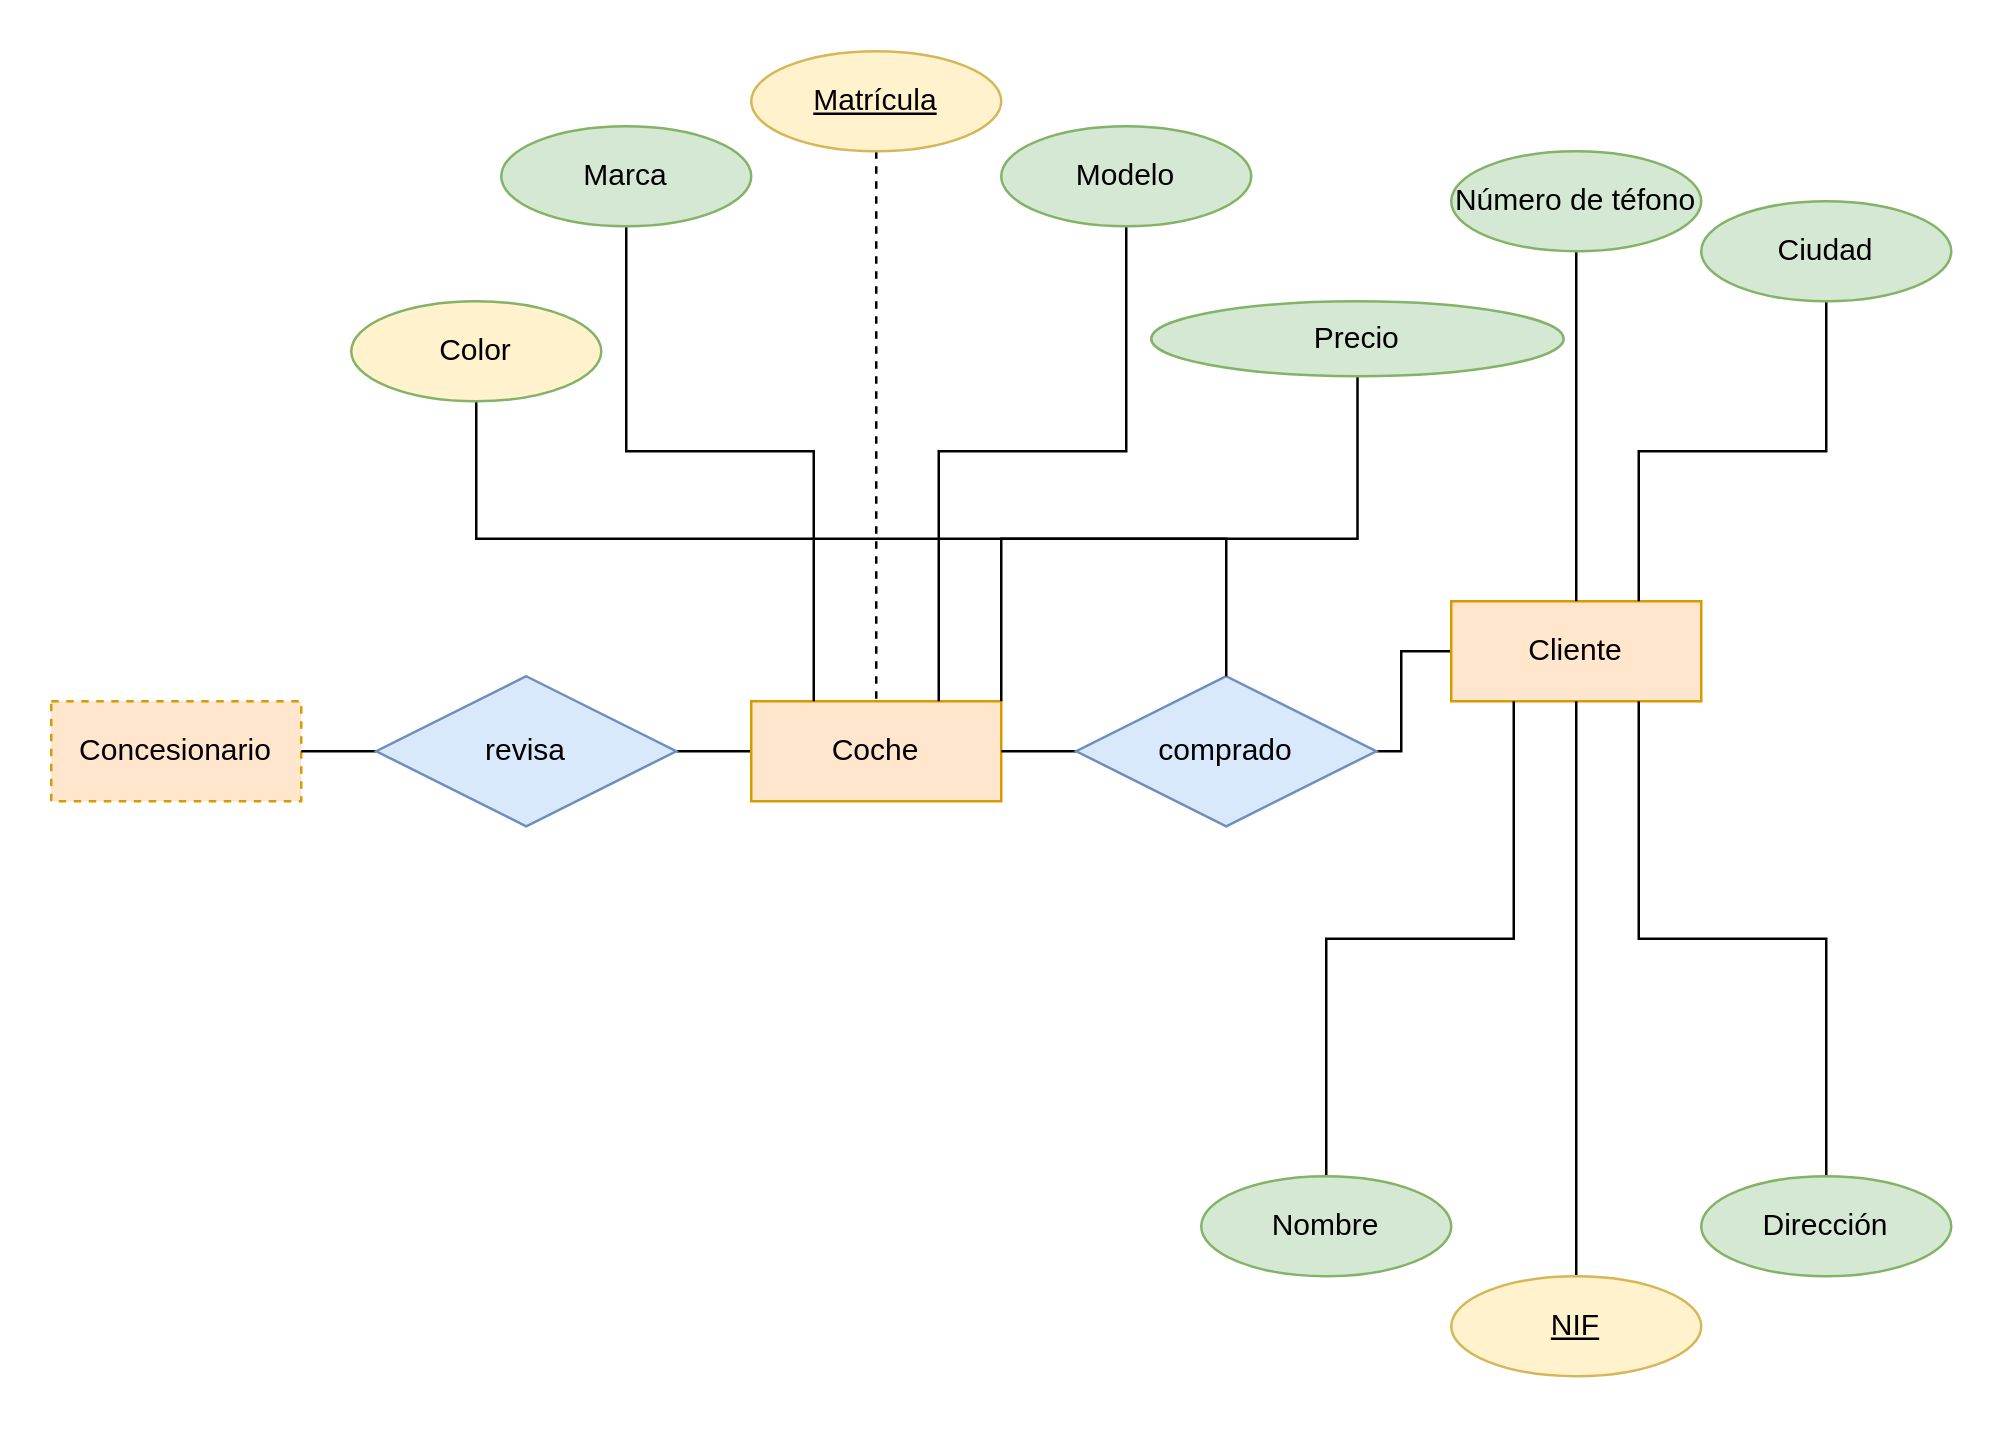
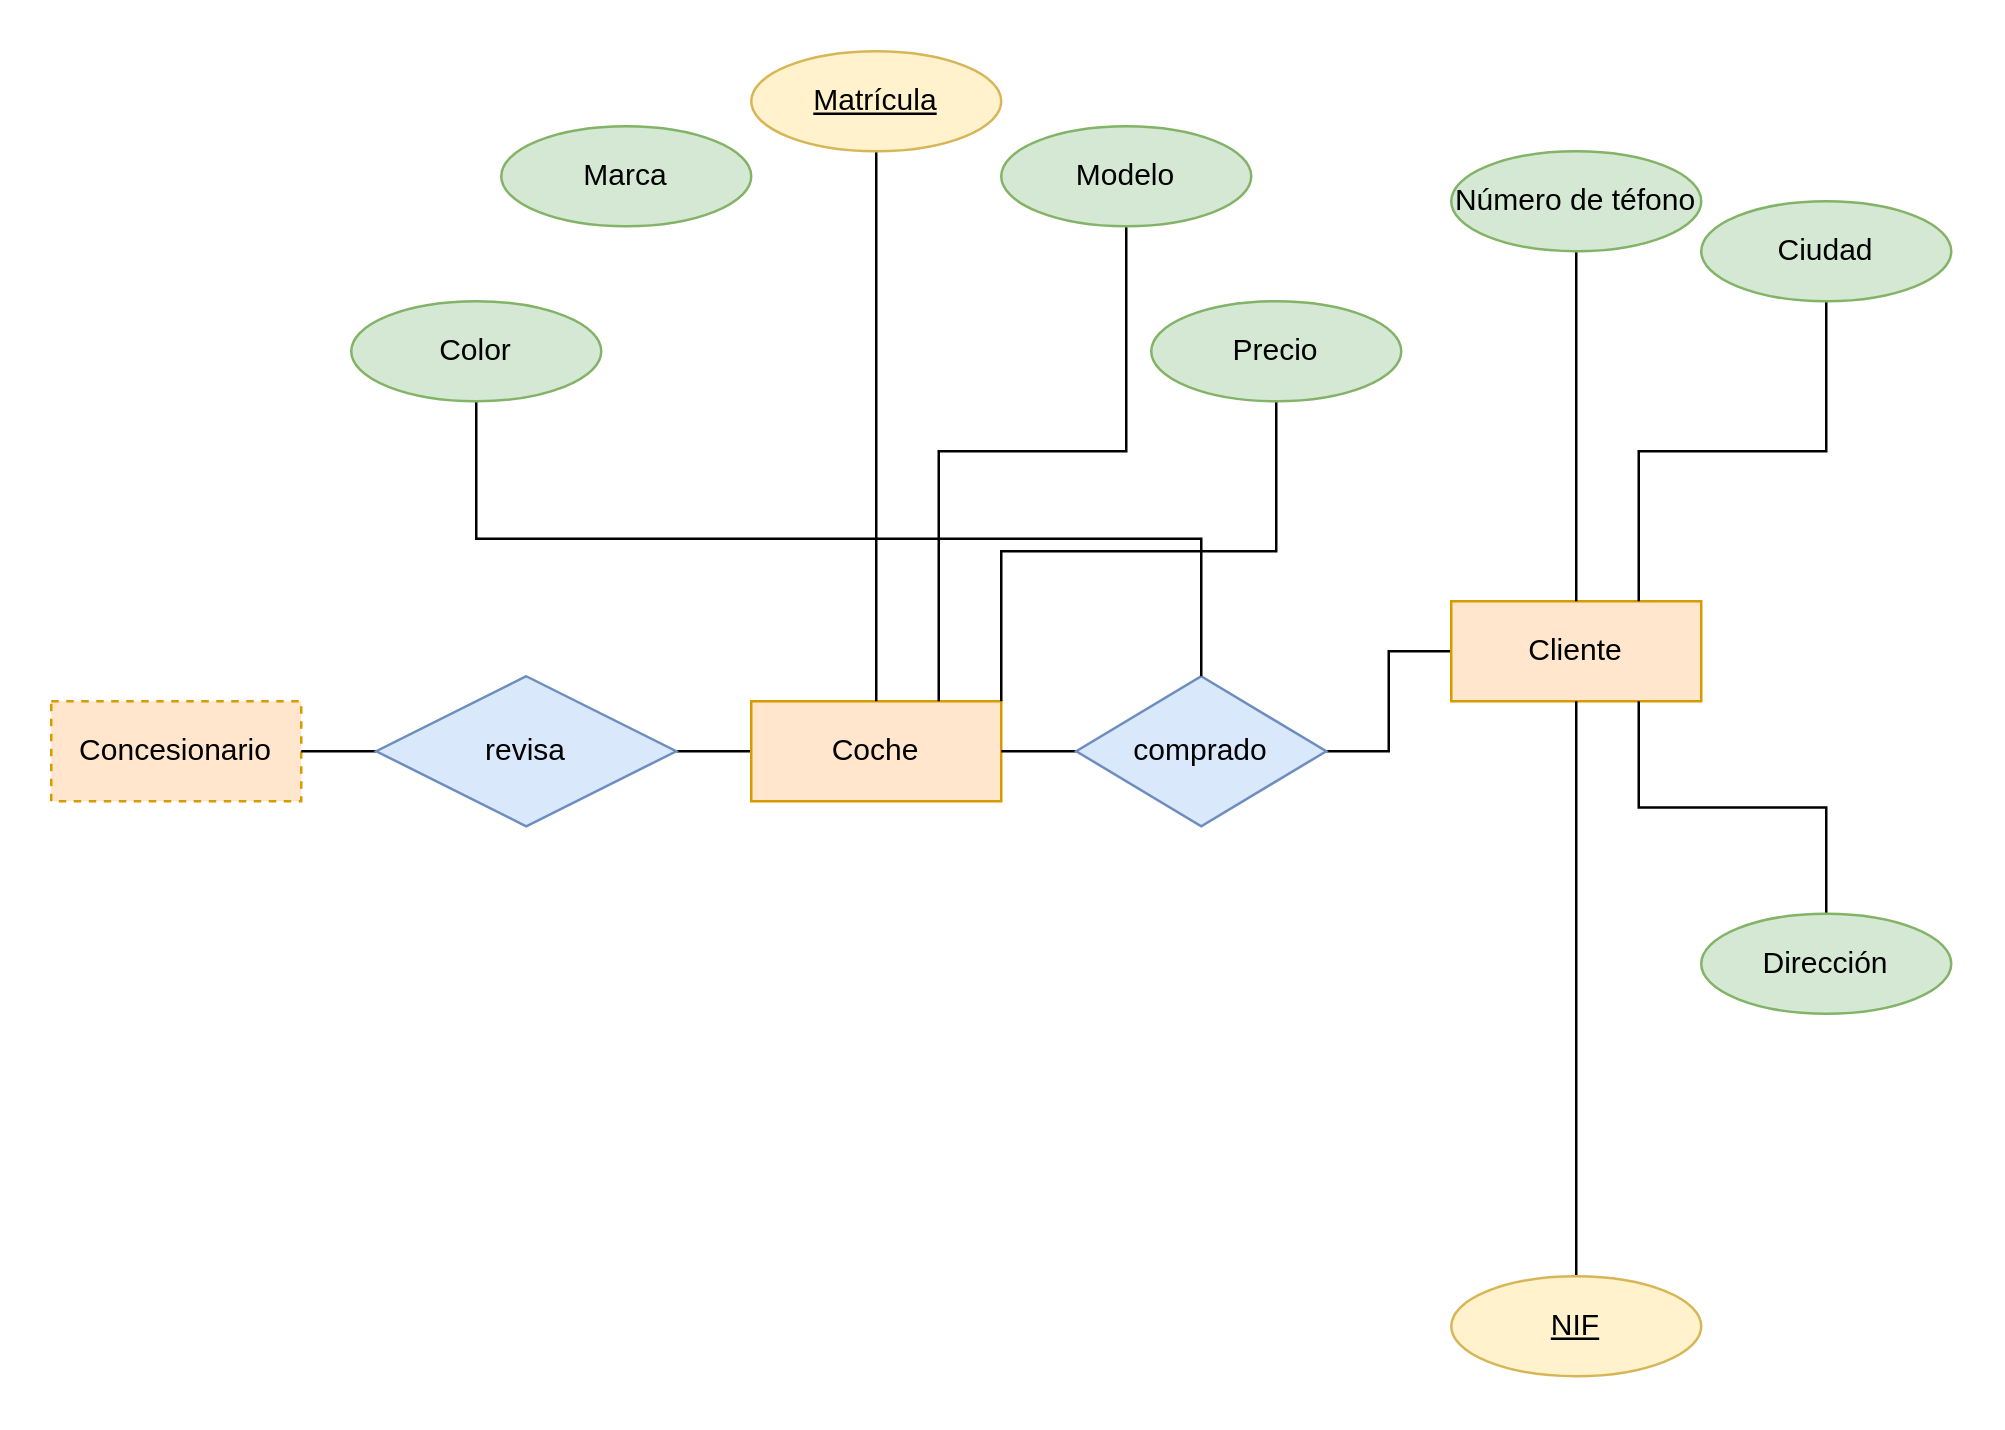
(1358, 339) -> (1276, 351)
(876, 345) -> (876, 345)
(476, 351) -> (476, 351)
(648, 451) -> none
(1226, 751) -> (1201, 751)
(1419, 939) -> none
(1326, 1226) -> none
(1826, 1226) -> (1826, 964)
